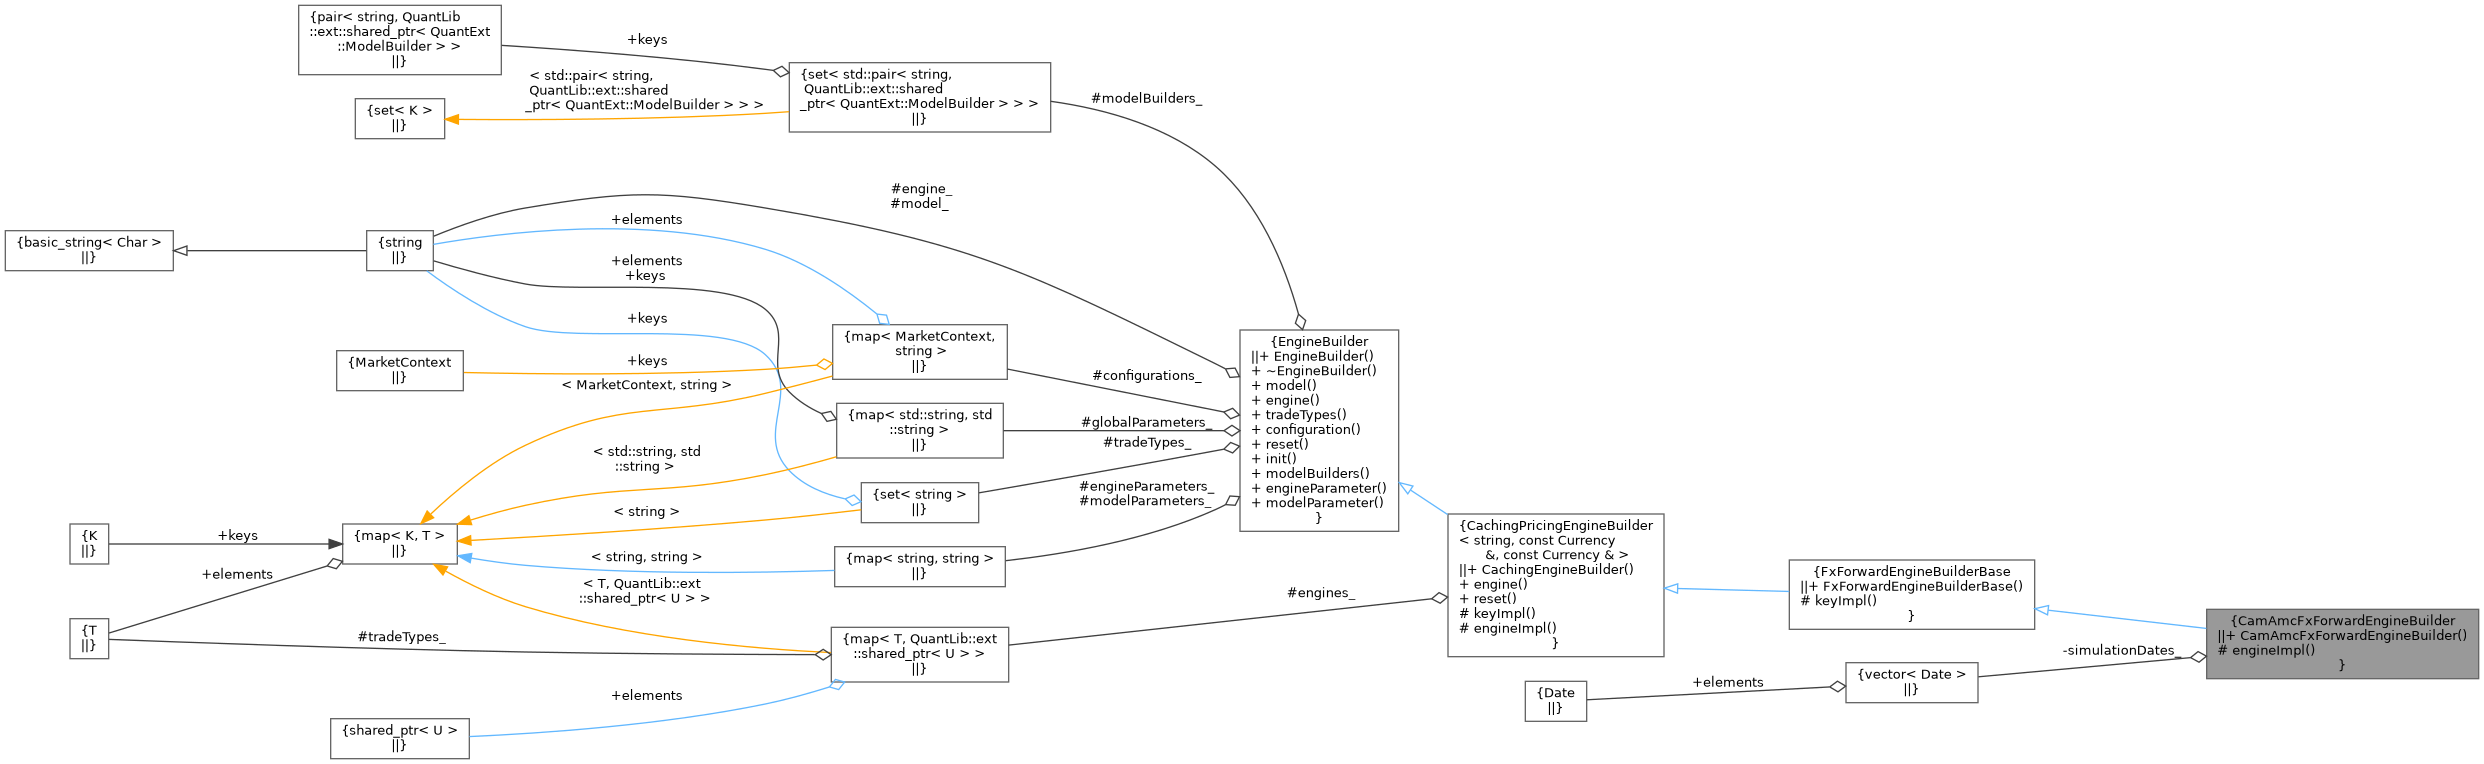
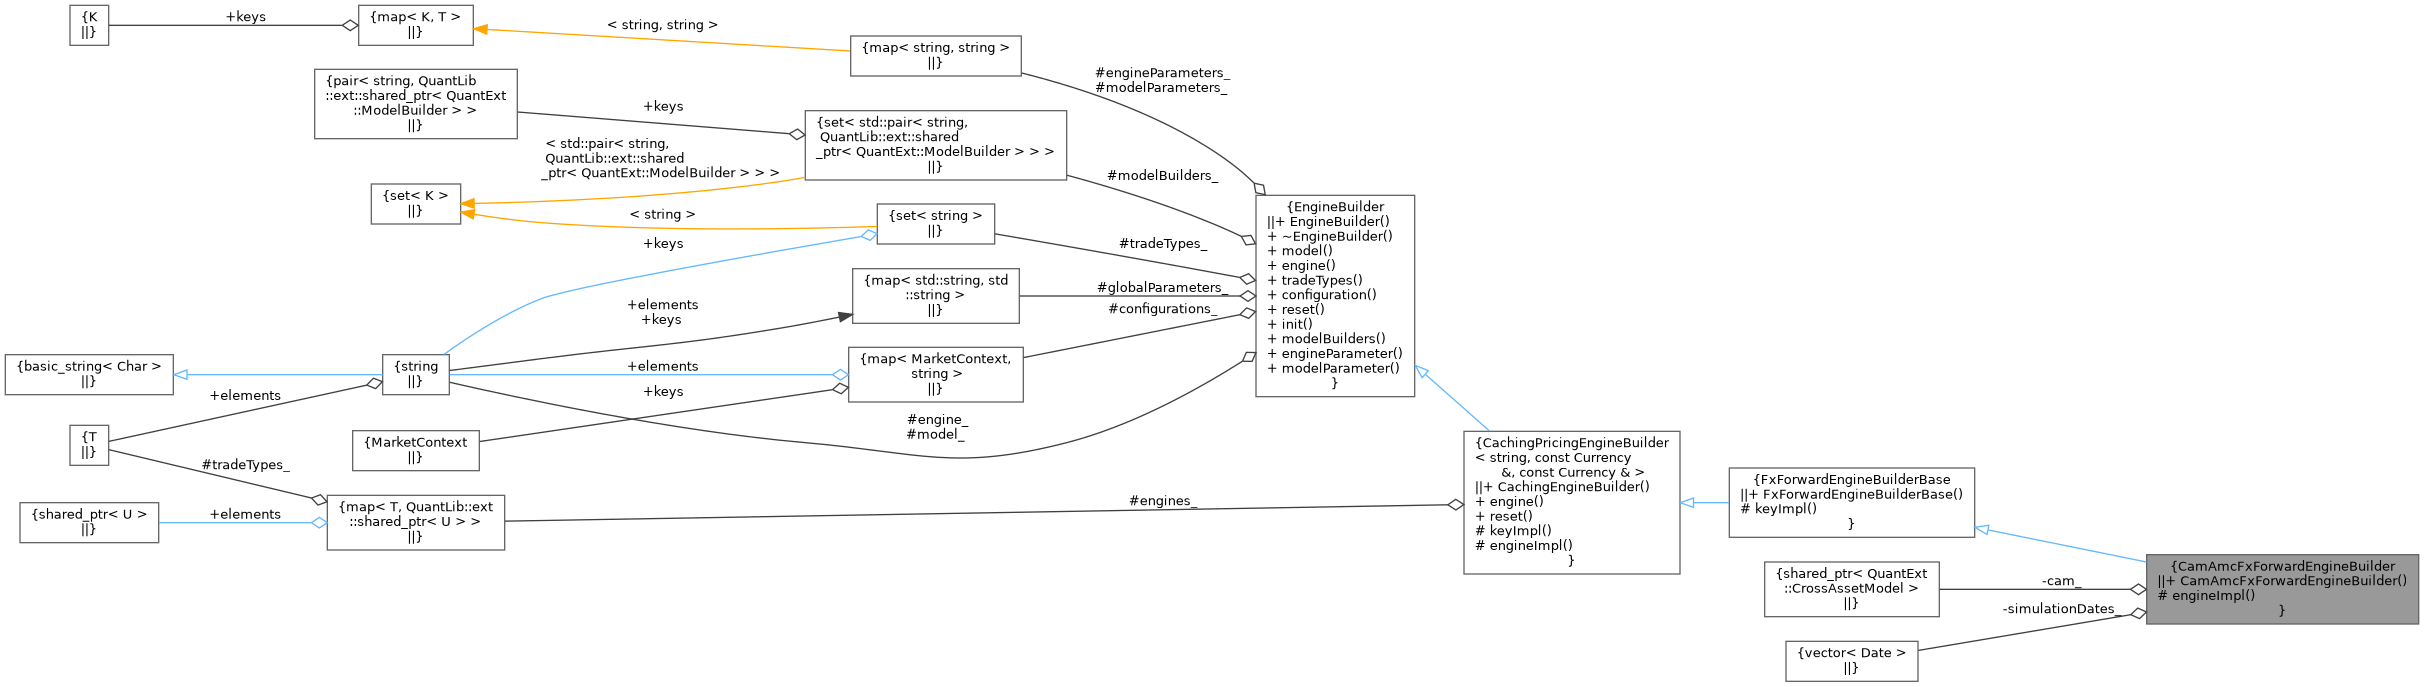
(277, 251) -> (285, 375)
(664, 288) -> (645, 347)
(640, 373) -> (665, 414)
(620, 415) -> none
(654, 489) -> none
(666, 528) -> (675, 228)
(219, 544) -> (225, 25)
(652, 572) -> (669, 40)
none -> (1852, 589)
(218, 600) -> (238, 413)
(634, 632) -> none
(1556, 701) -> none
